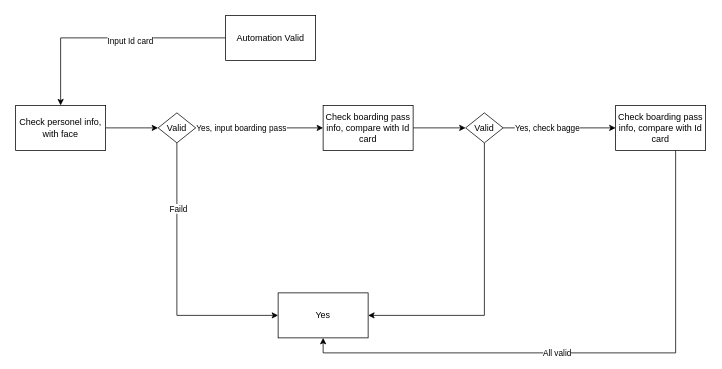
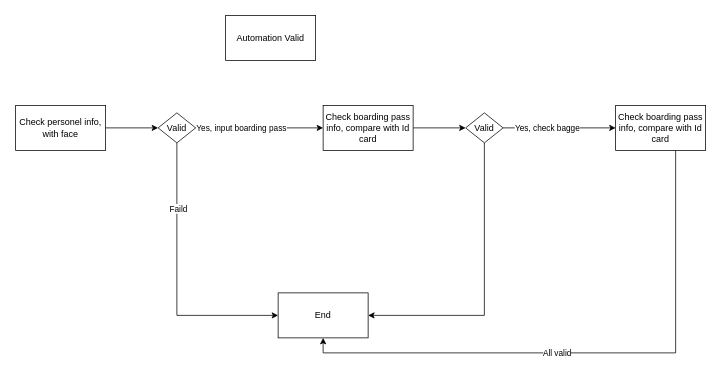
(60, 68) -> none
(323, 315) -> (323, 315)
